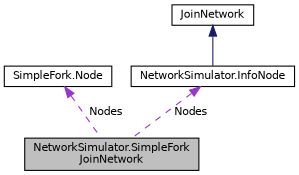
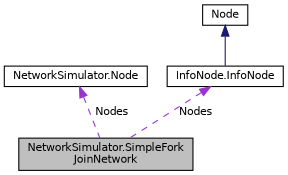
(213, 15) -> (225, 15)
(58, 76) -> (76, 76)
(213, 76) -> (225, 76)
